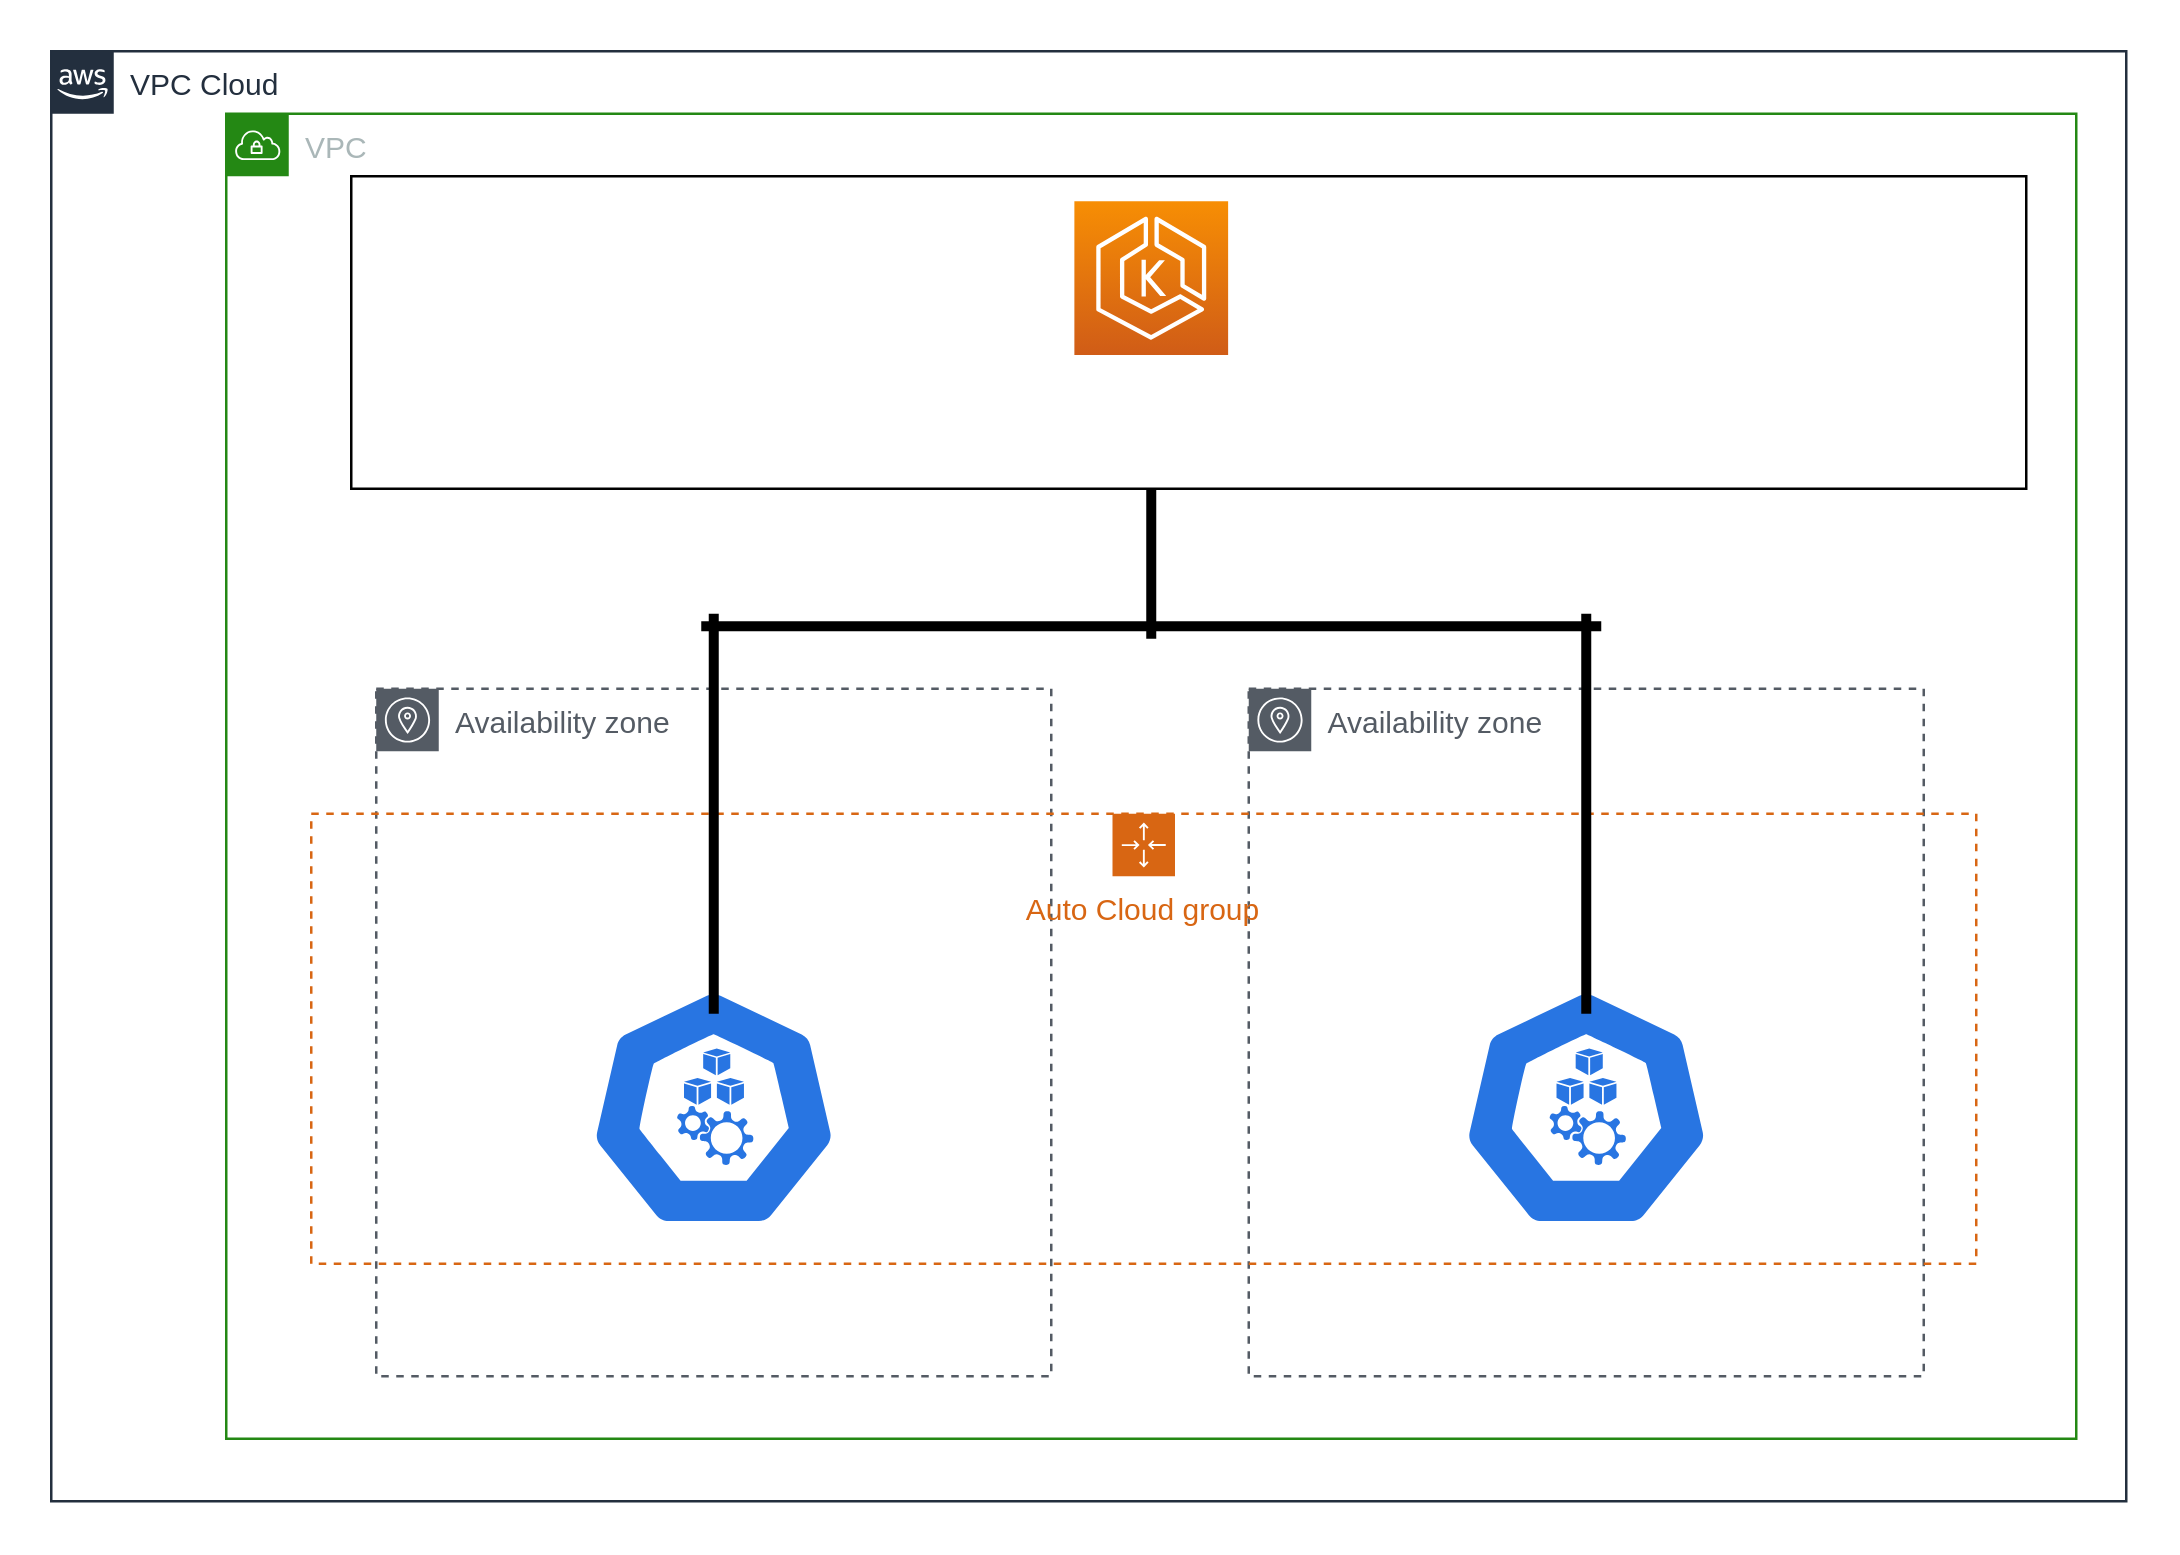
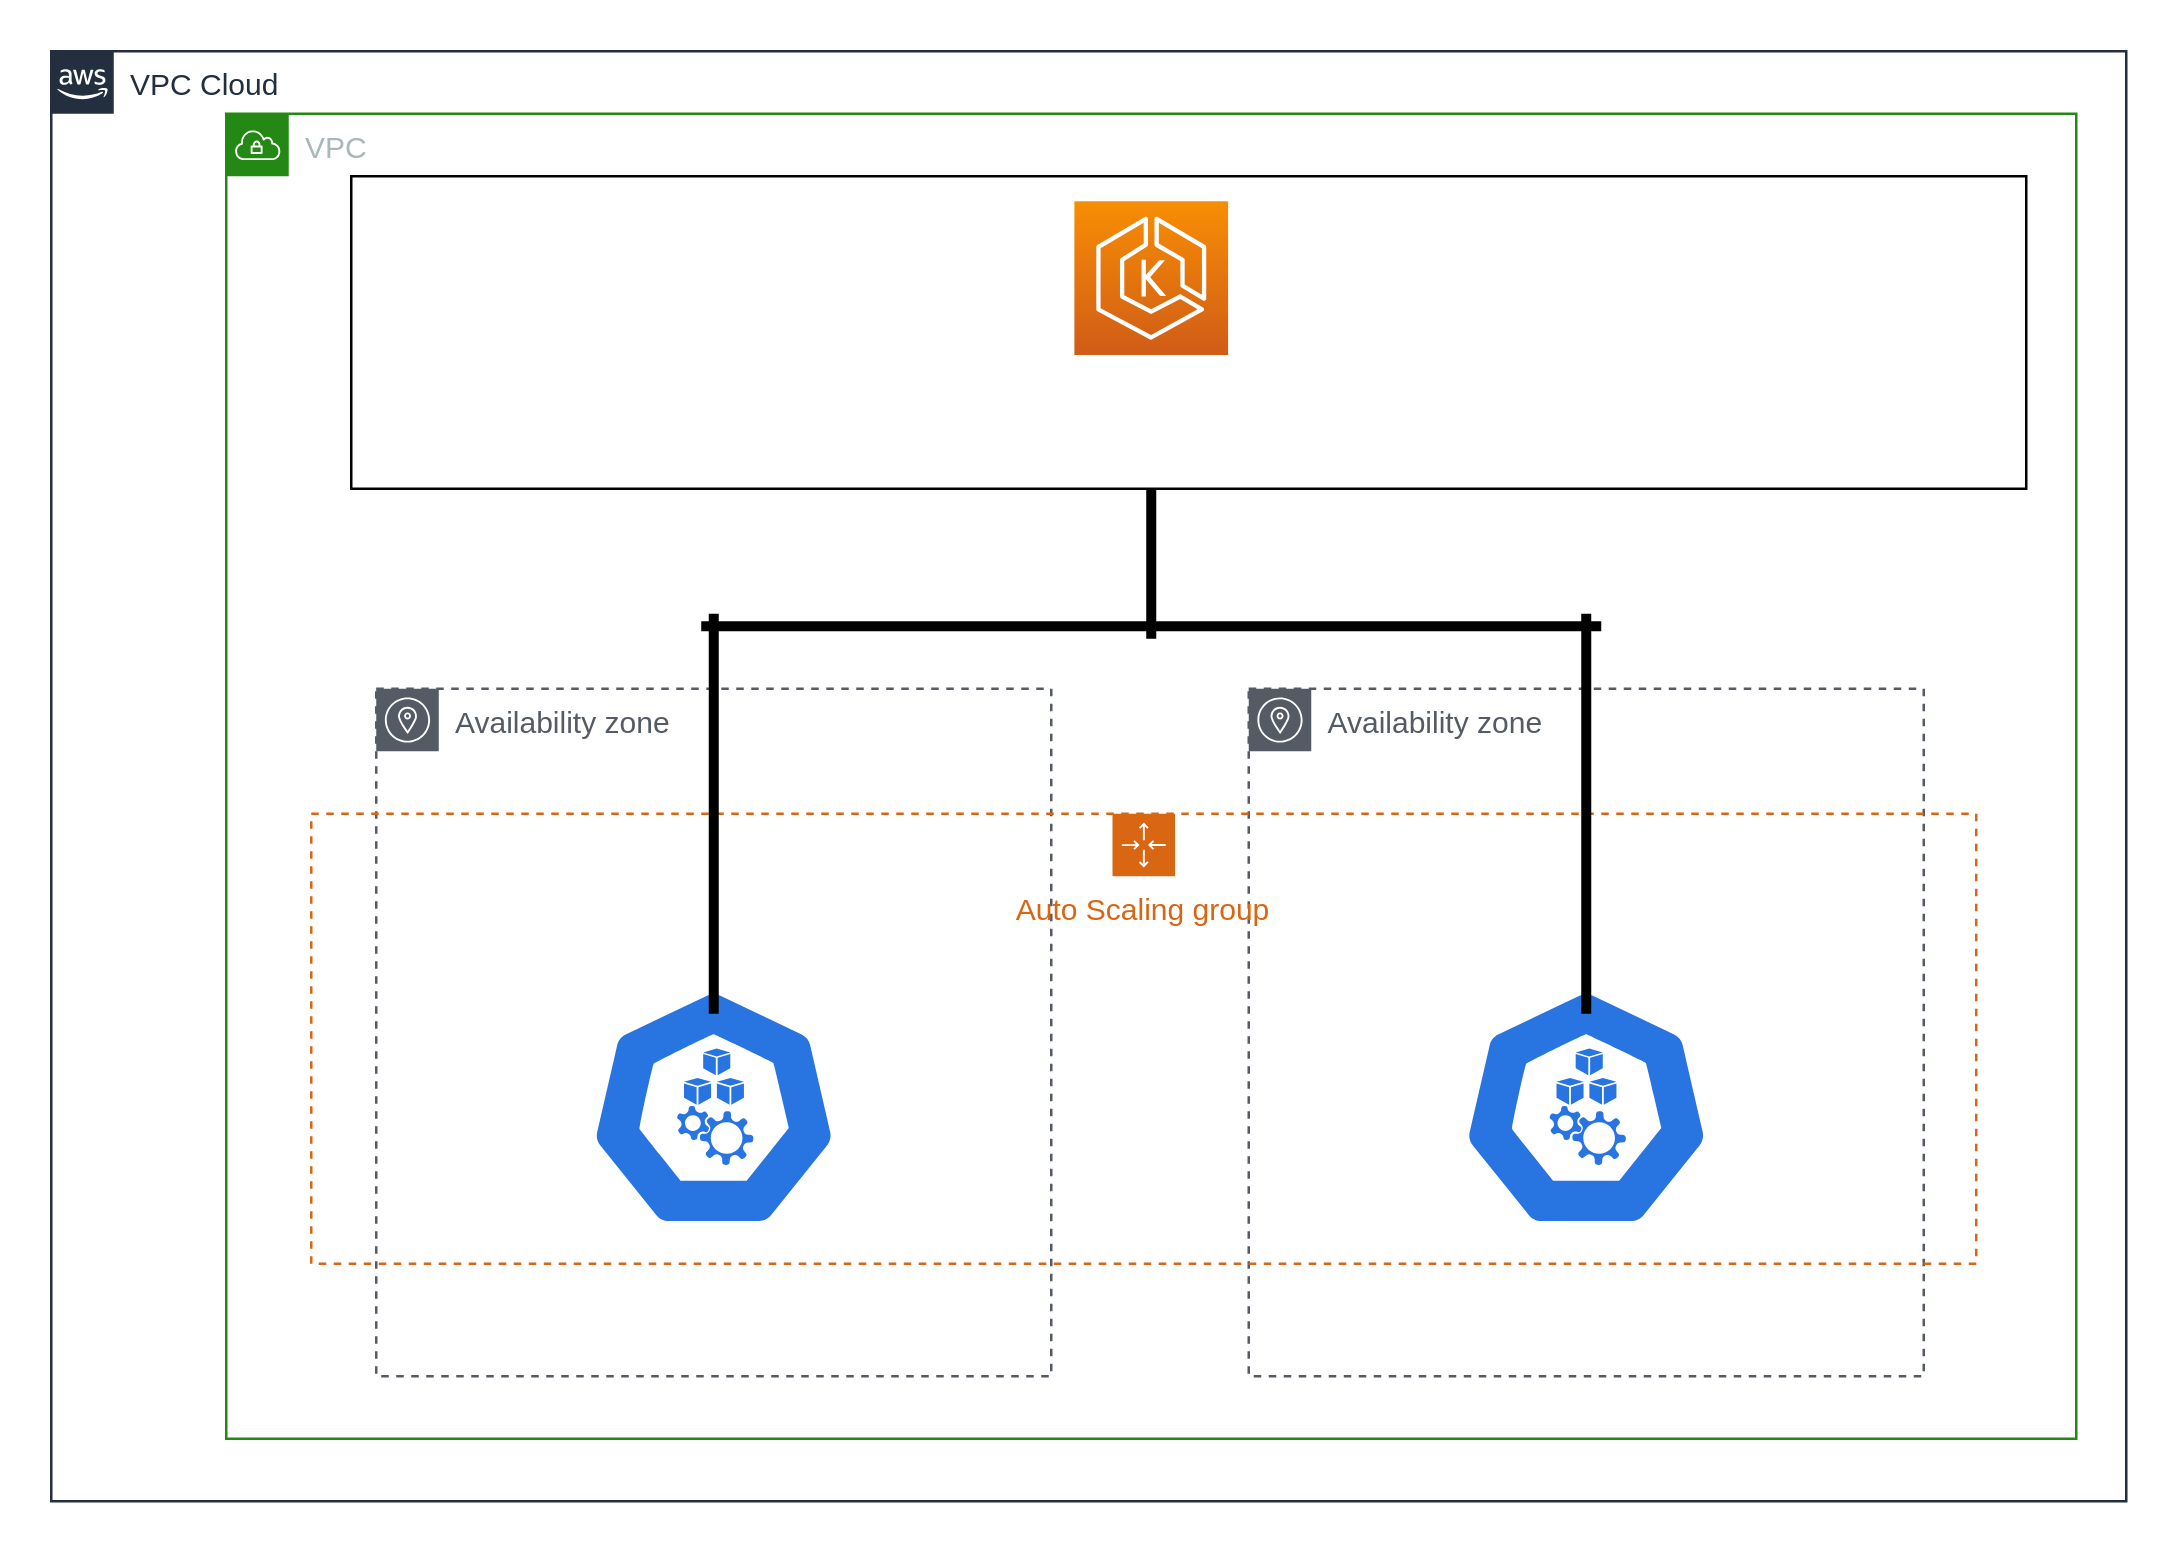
(1144, 912) -> (1144, 912)
